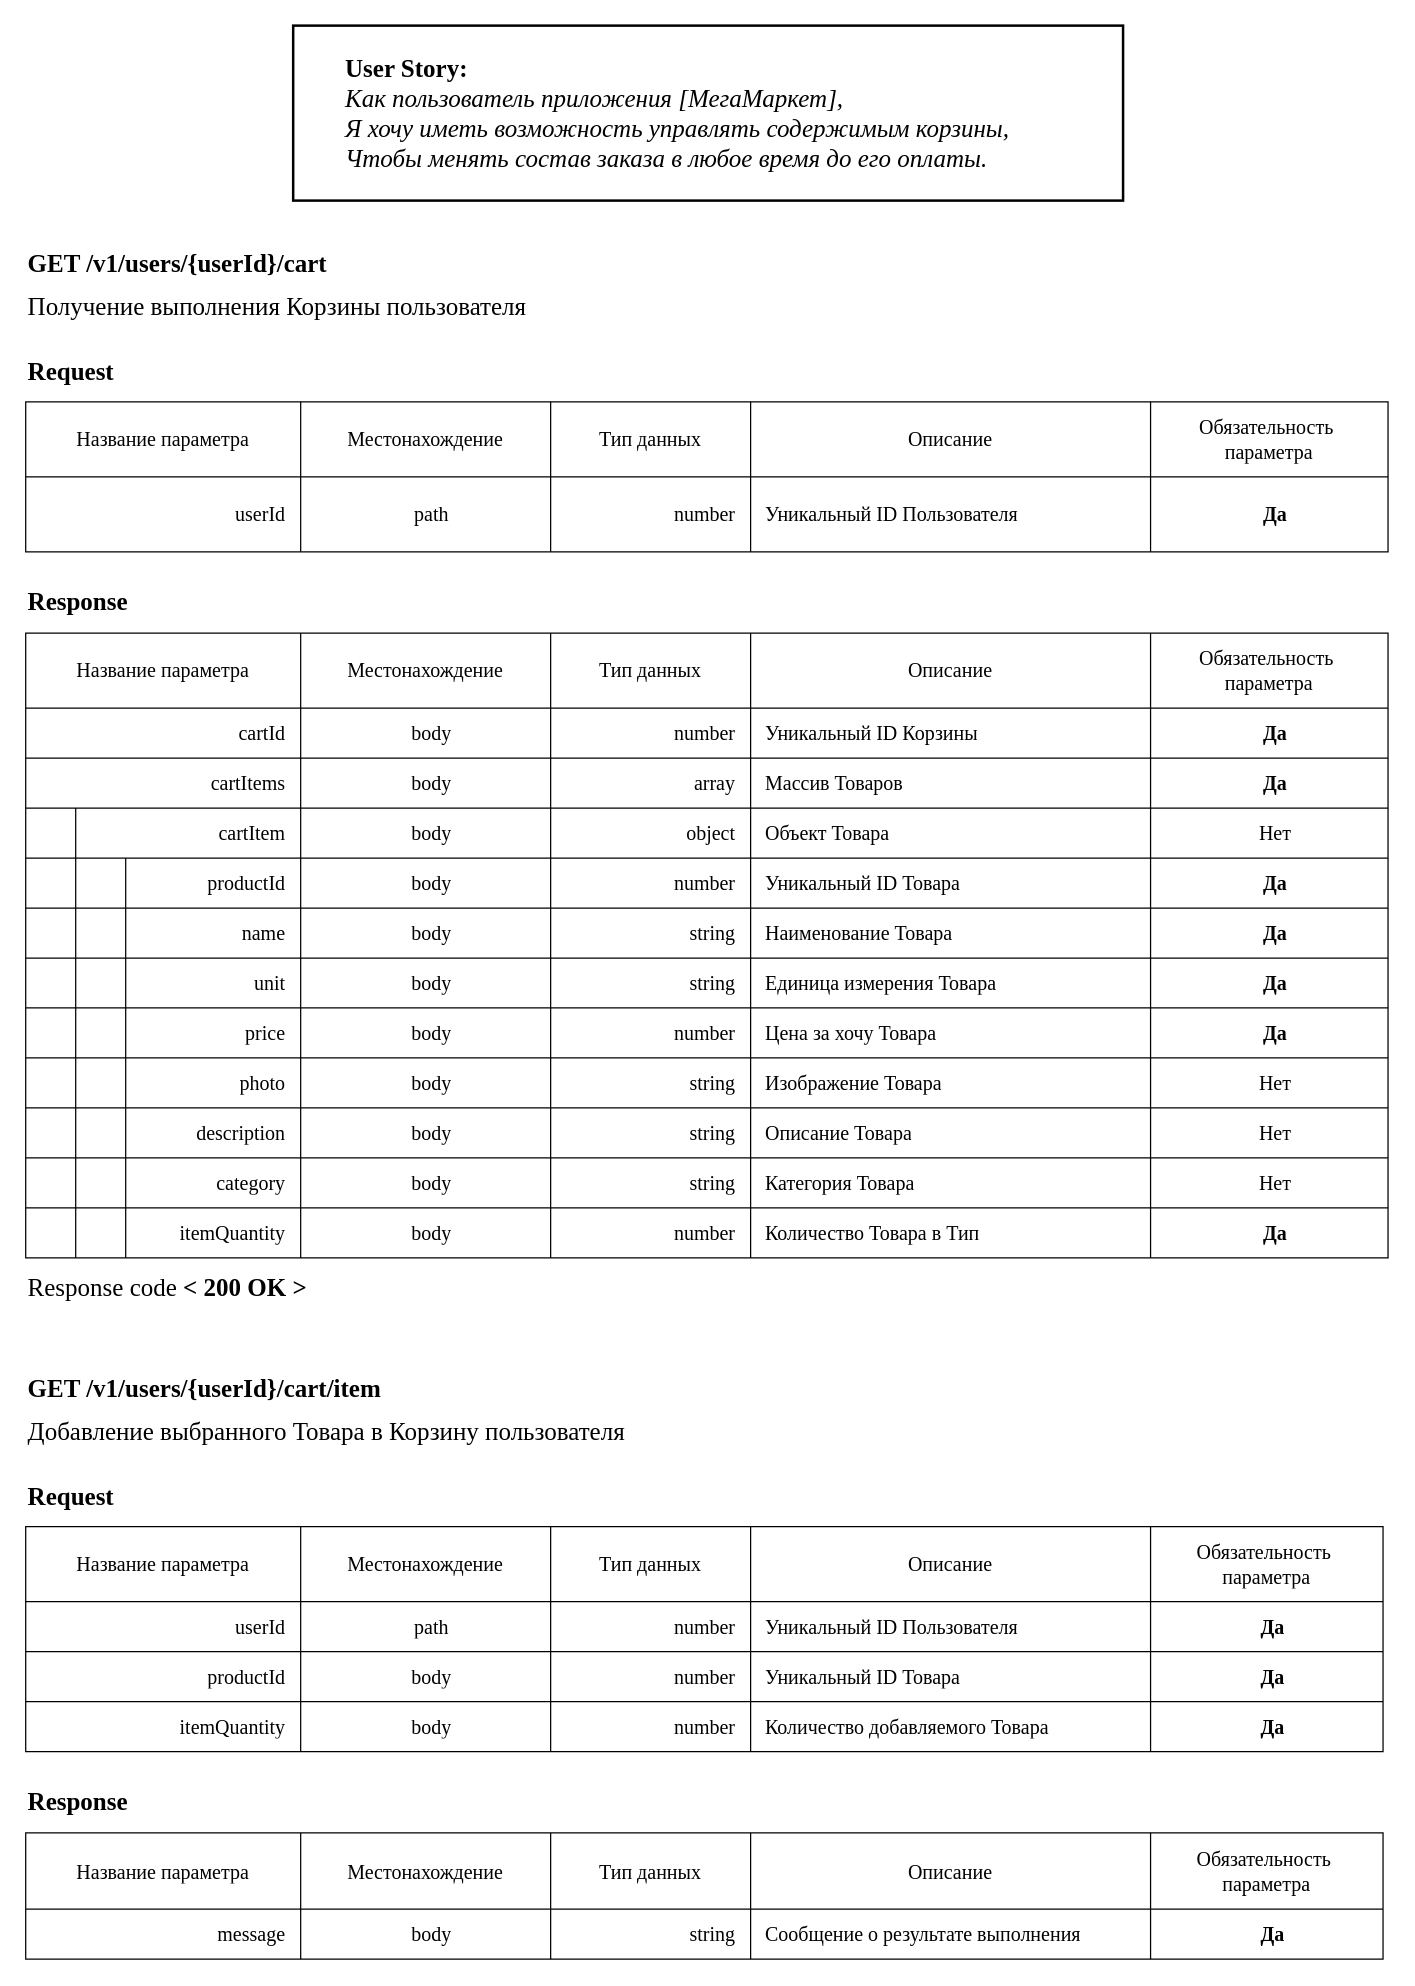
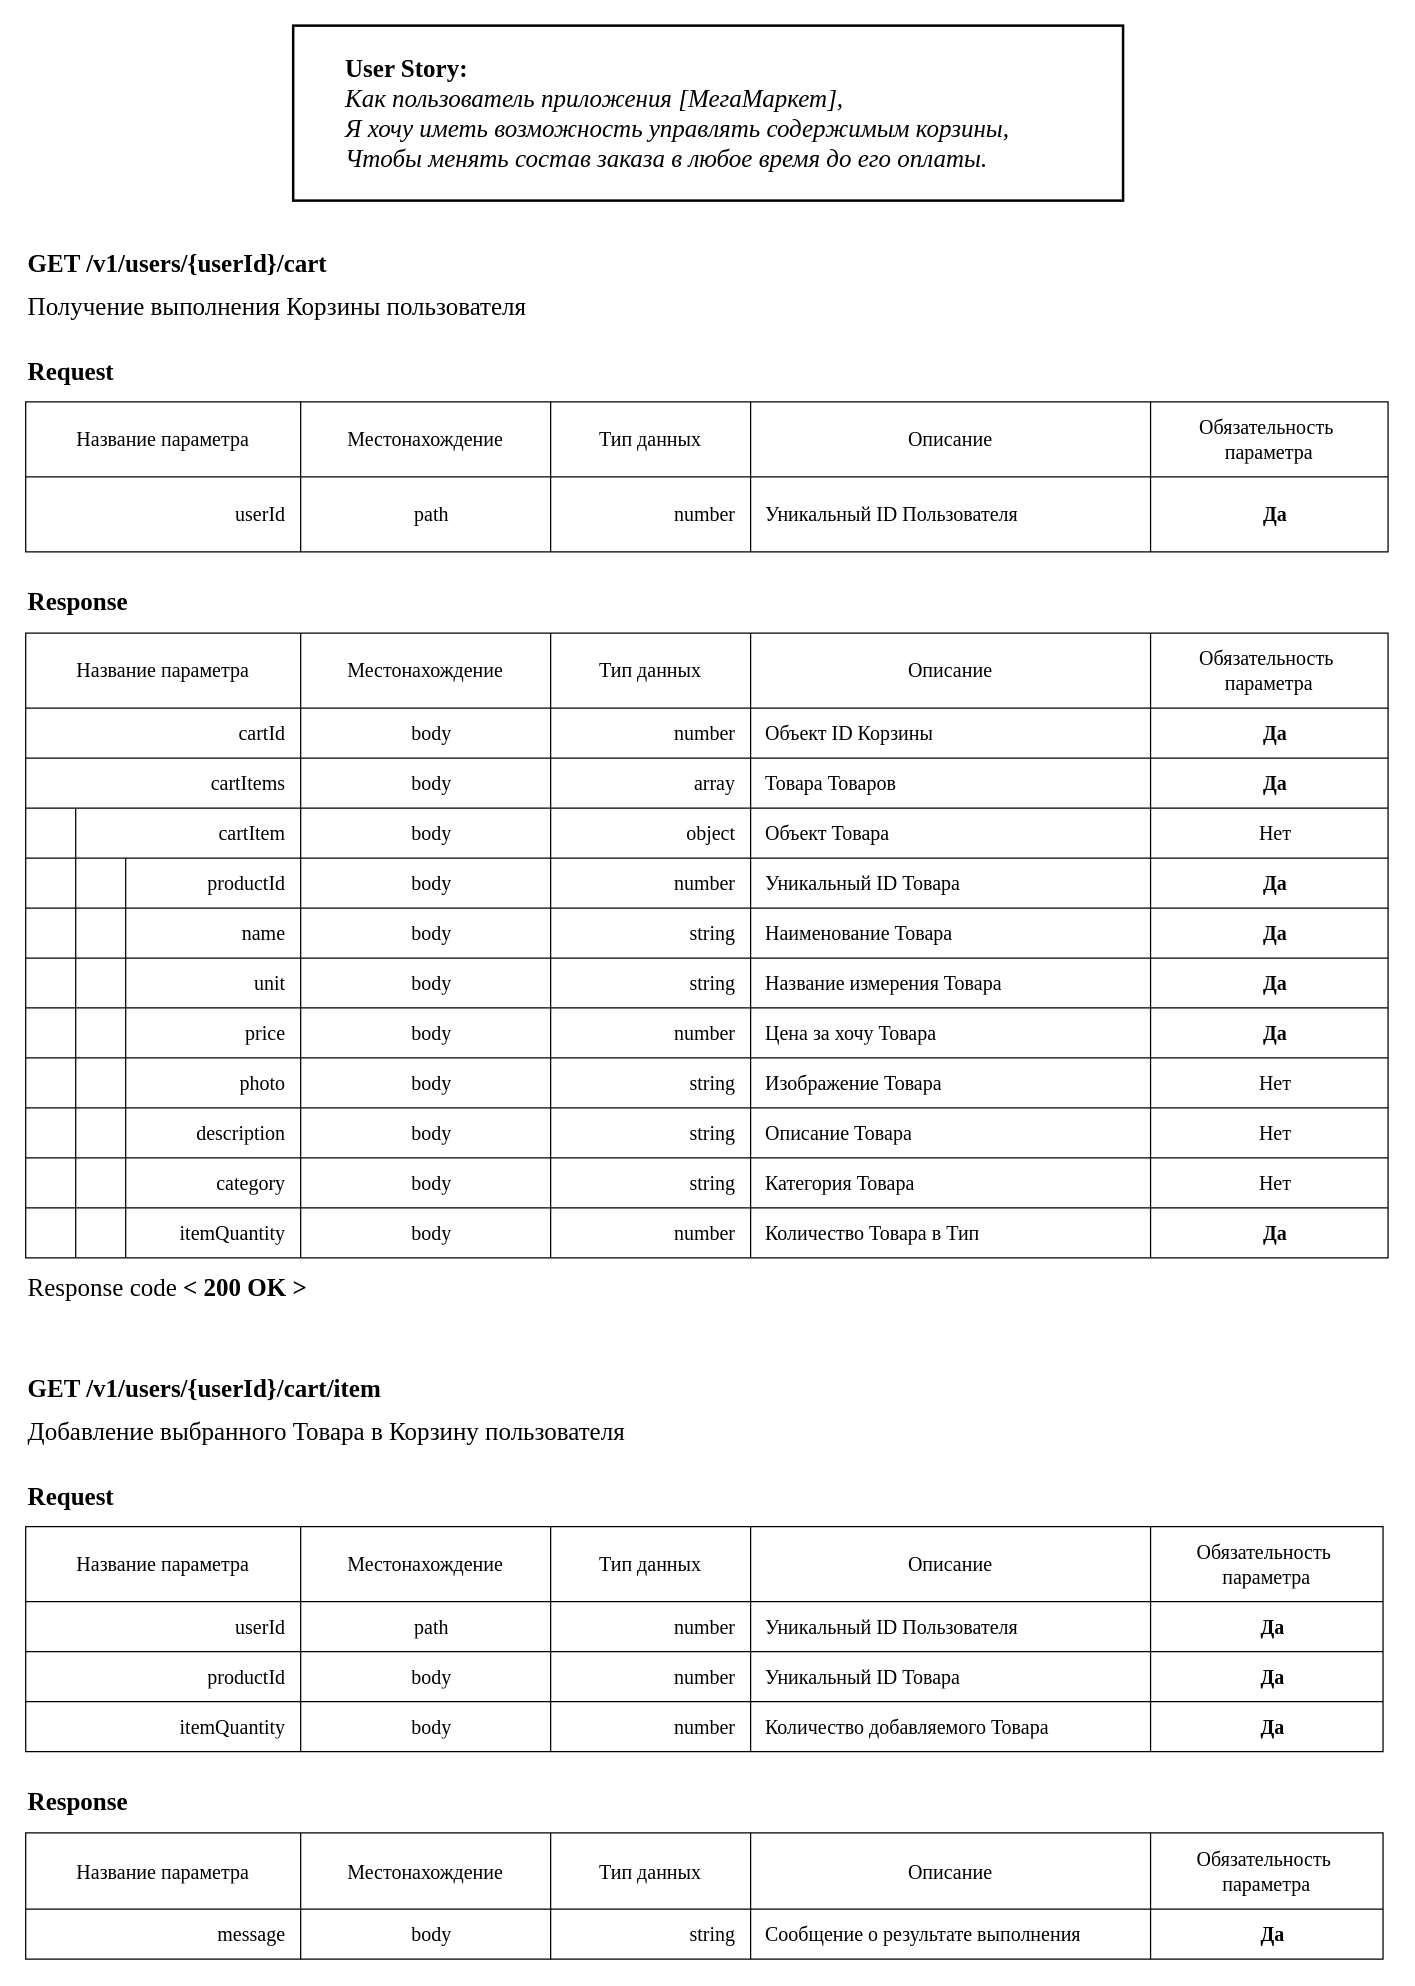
(881, 733) -> (858, 733)
(841, 783) -> (841, 783)
(895, 983) -> (900, 983)
